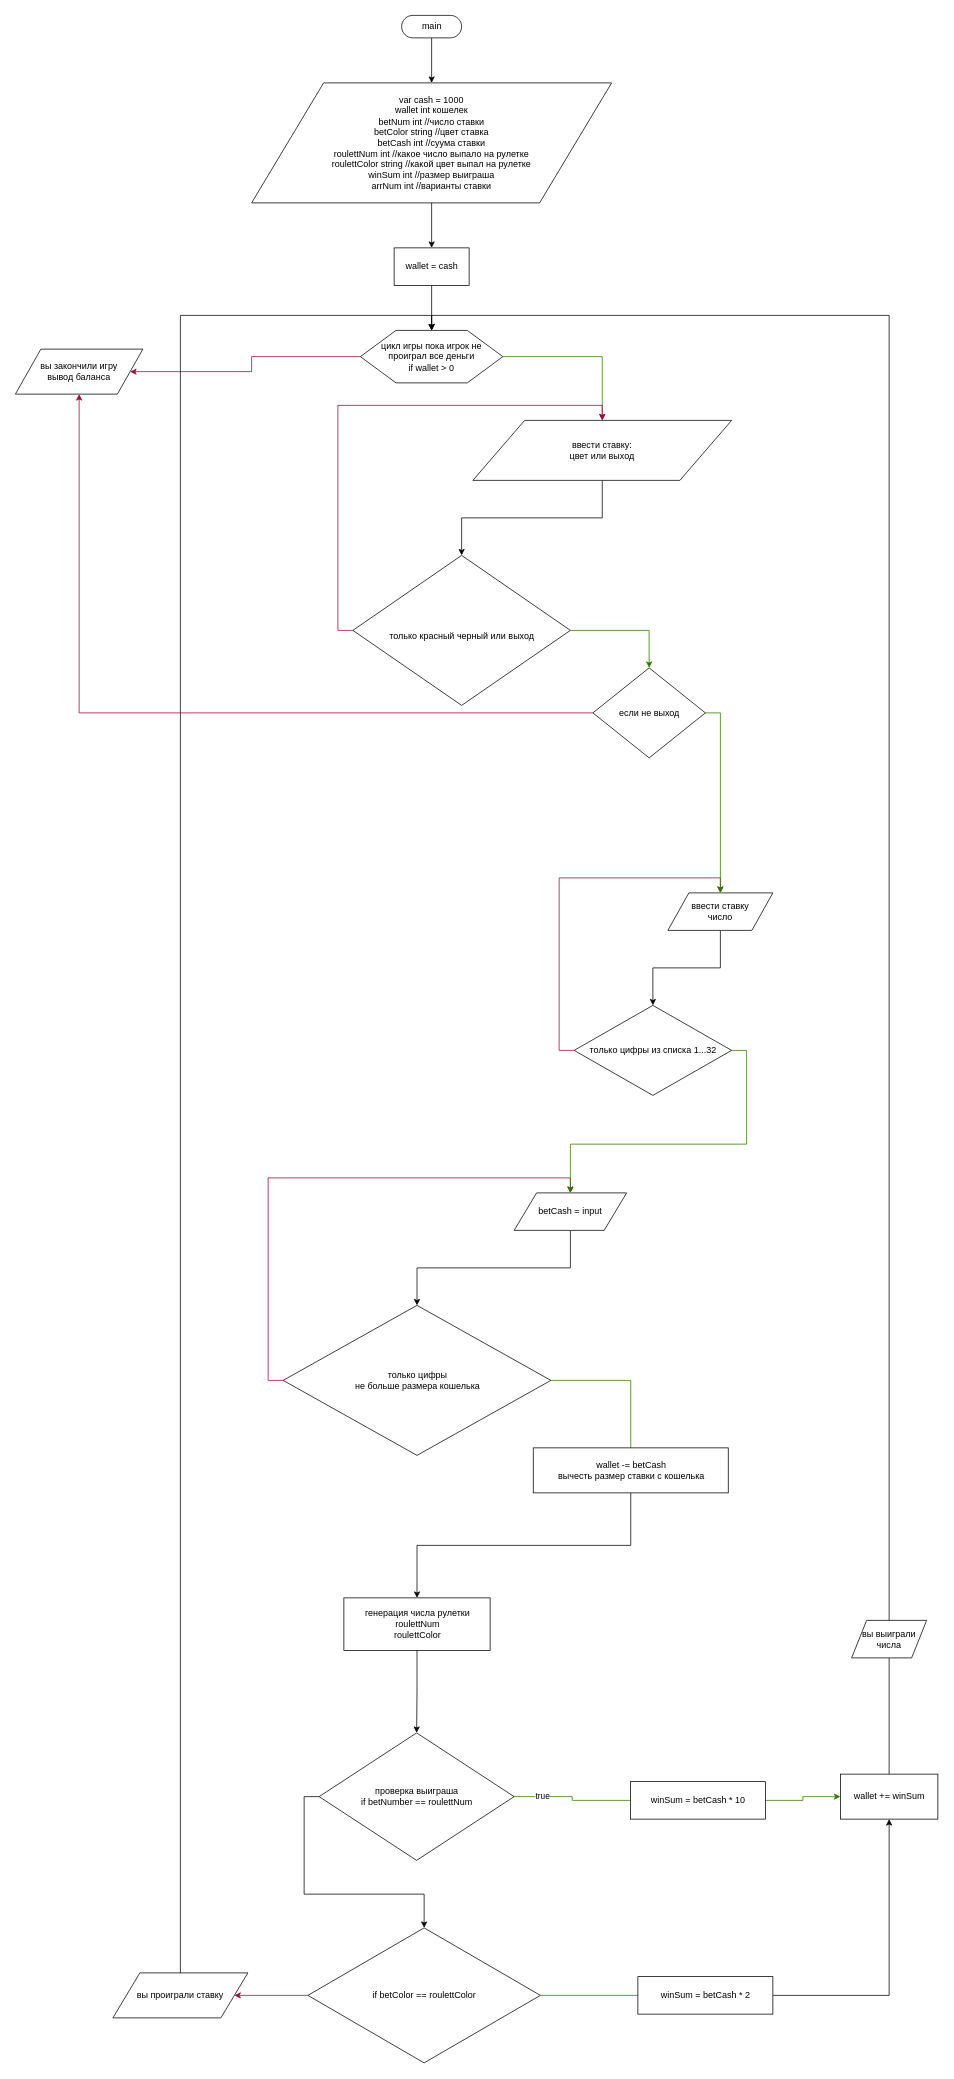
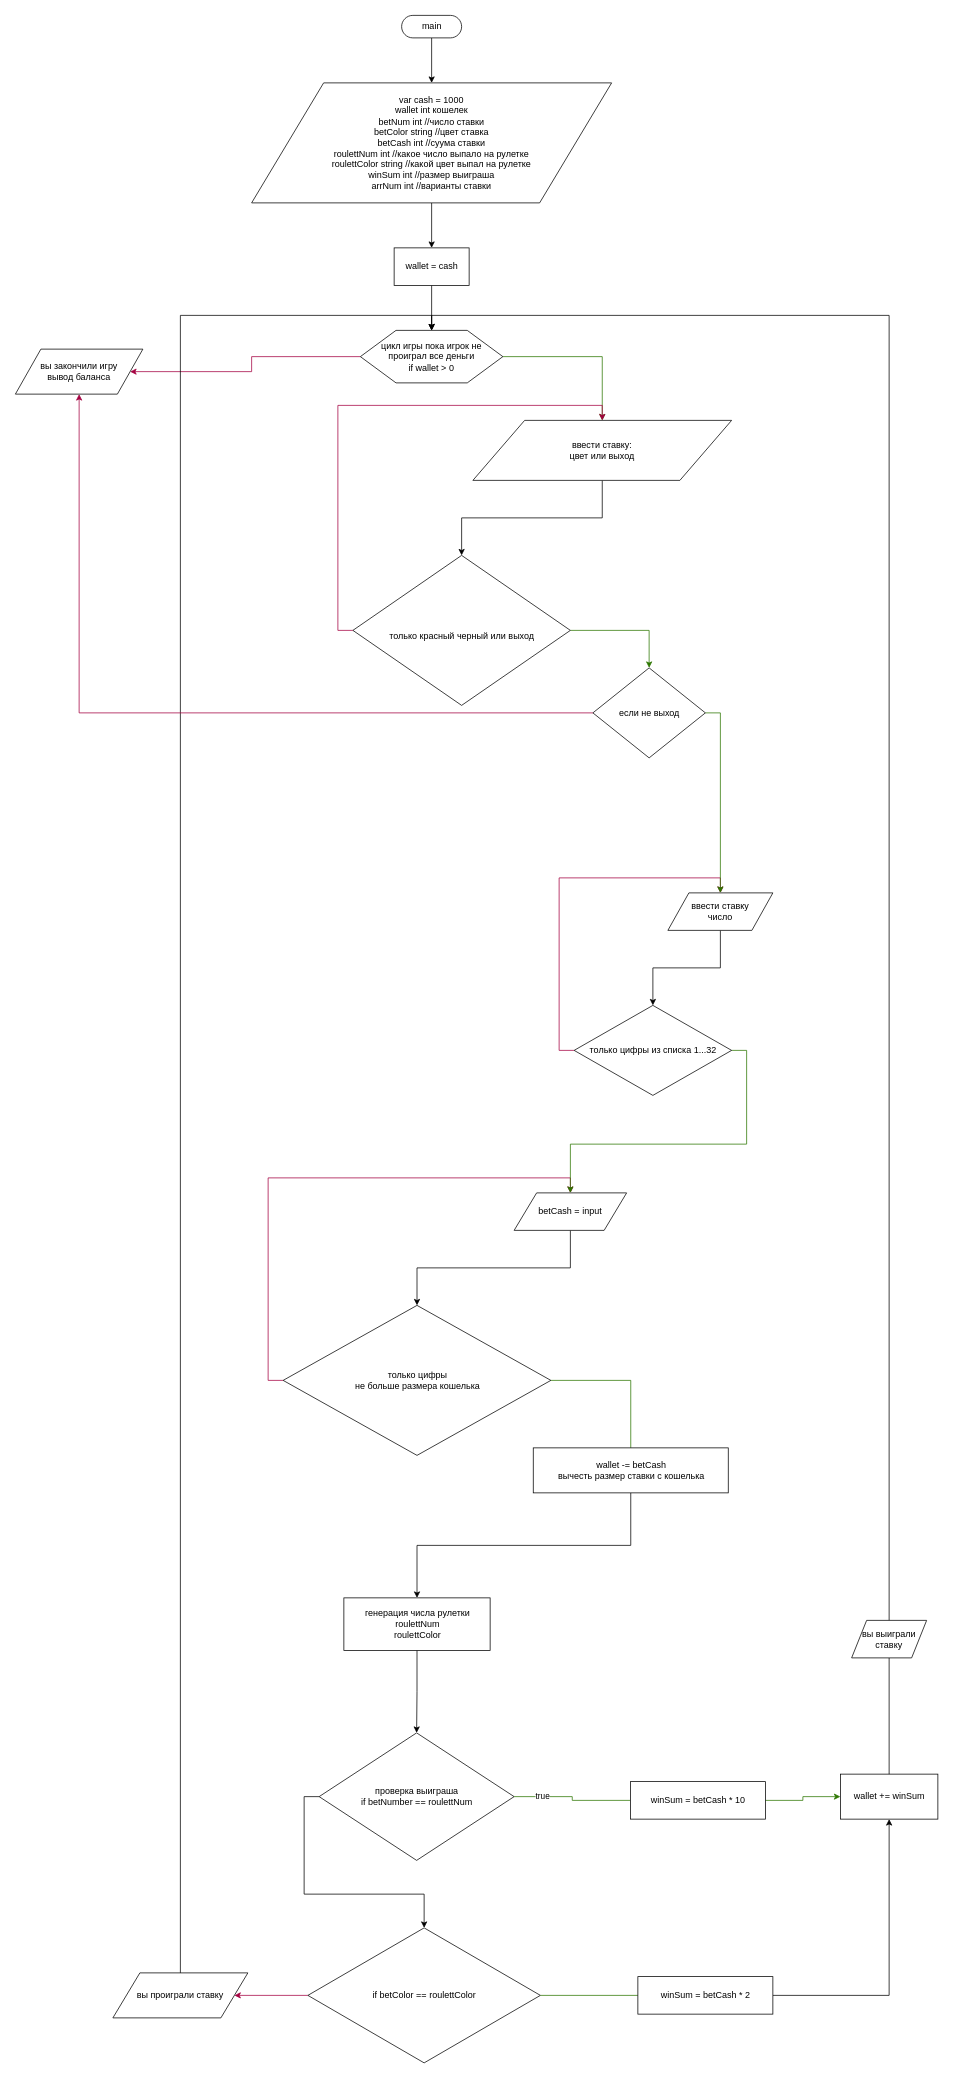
(889, 1639) -> (889, 1639)
